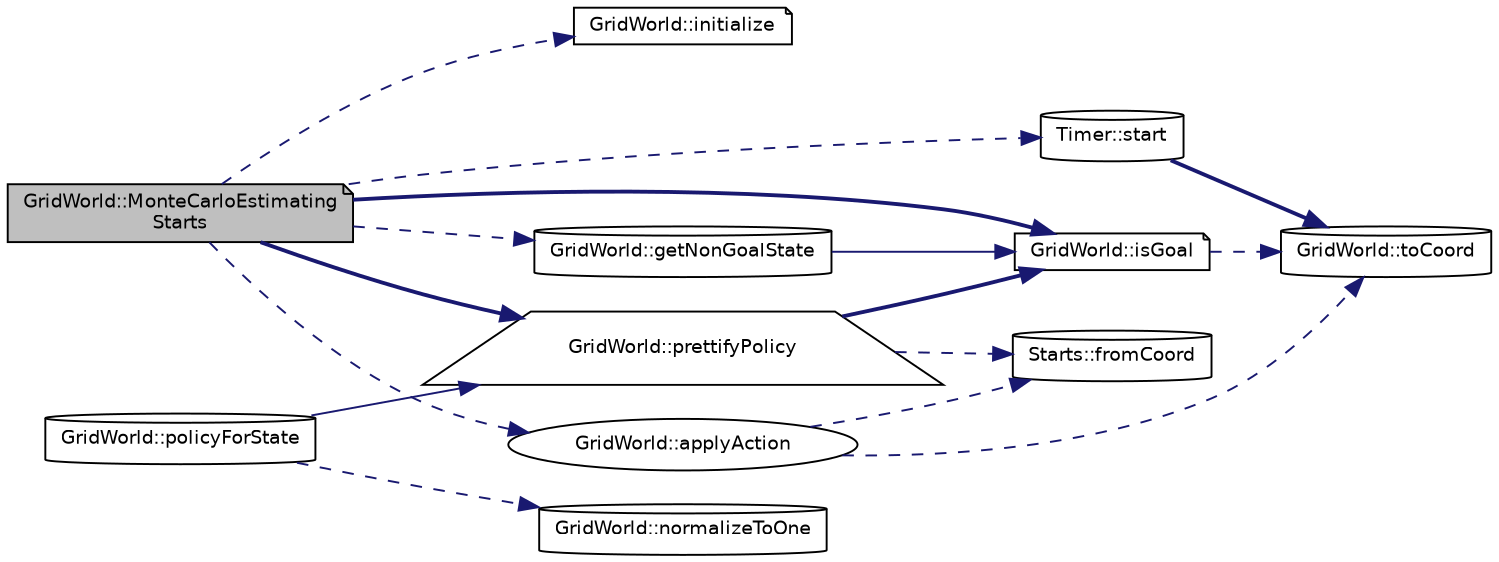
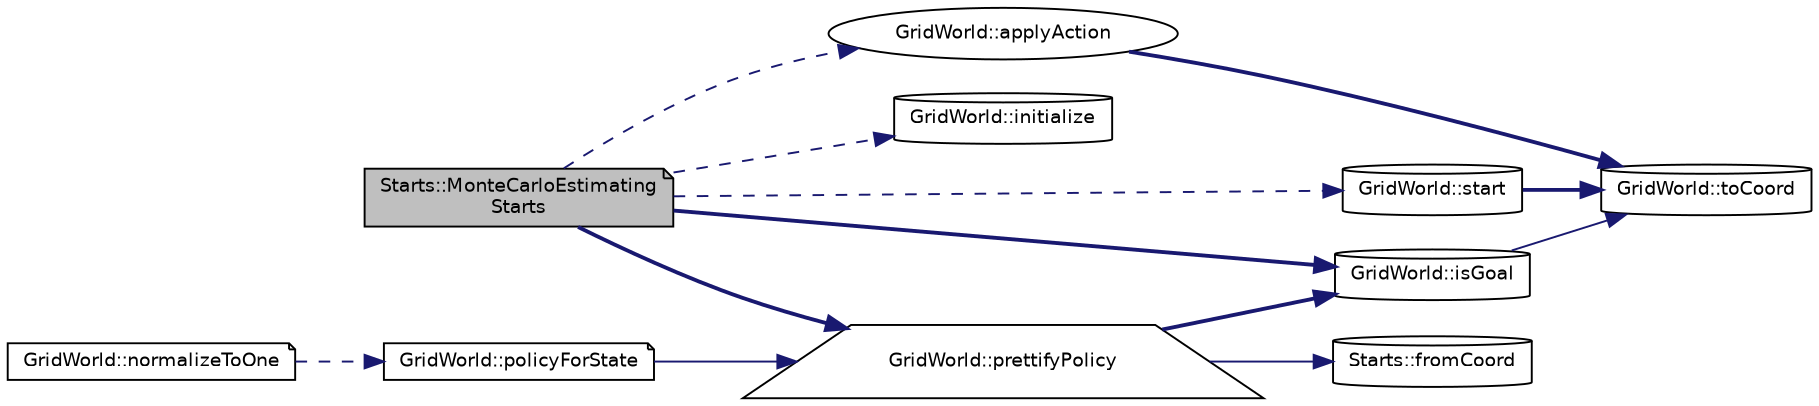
(683, 26) -> (1003, 119)
(1112, 136) -> (1432, 190)
(180, 213) -> (519, 198)
(683, 252) -> none
(1112, 252) -> (1432, 275)
(1235, 252) -> (1559, 235)
(944, 353) -> (1262, 362)
(911, 409) -> none
(1116, 429) -> (1366, 99)
(180, 439) -> (519, 362)
(408, 484) -> (330, 362)
(683, 530) -> (151, 362)
